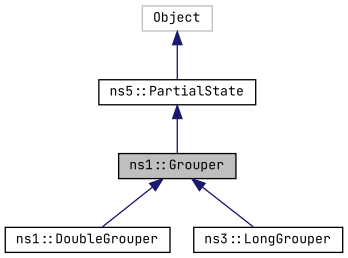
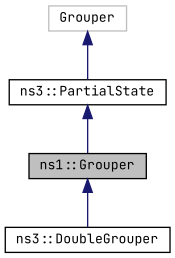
(177, 18) -> (88, 18)
(177, 92) -> (88, 92)
(88, 240) -> (88, 240)
(268, 240) -> none
